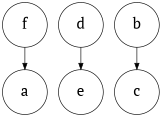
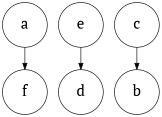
(25, 55) -> (25, 55)
(81, 55) -> (81, 55)
(137, 55) -> (137, 55)
